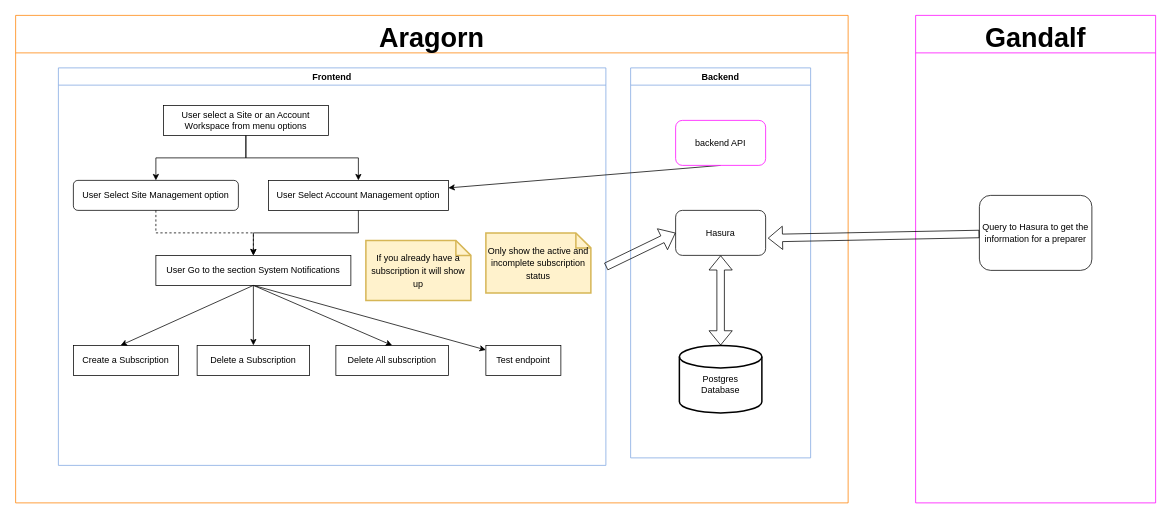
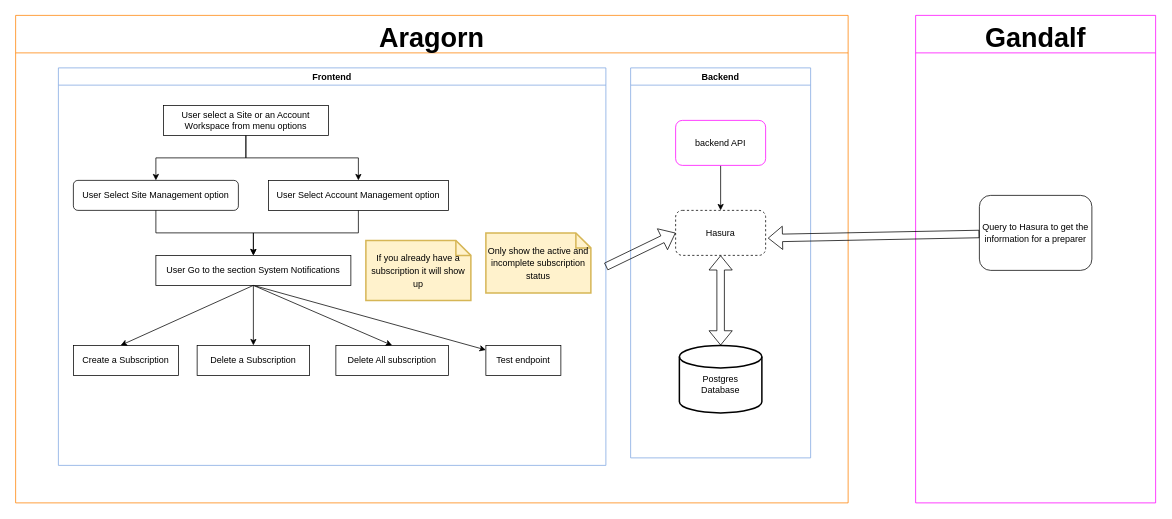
(587, 176) -> (720, 185)
(193, 233) -> (193, 233)
(720, 233) -> (720, 233)
